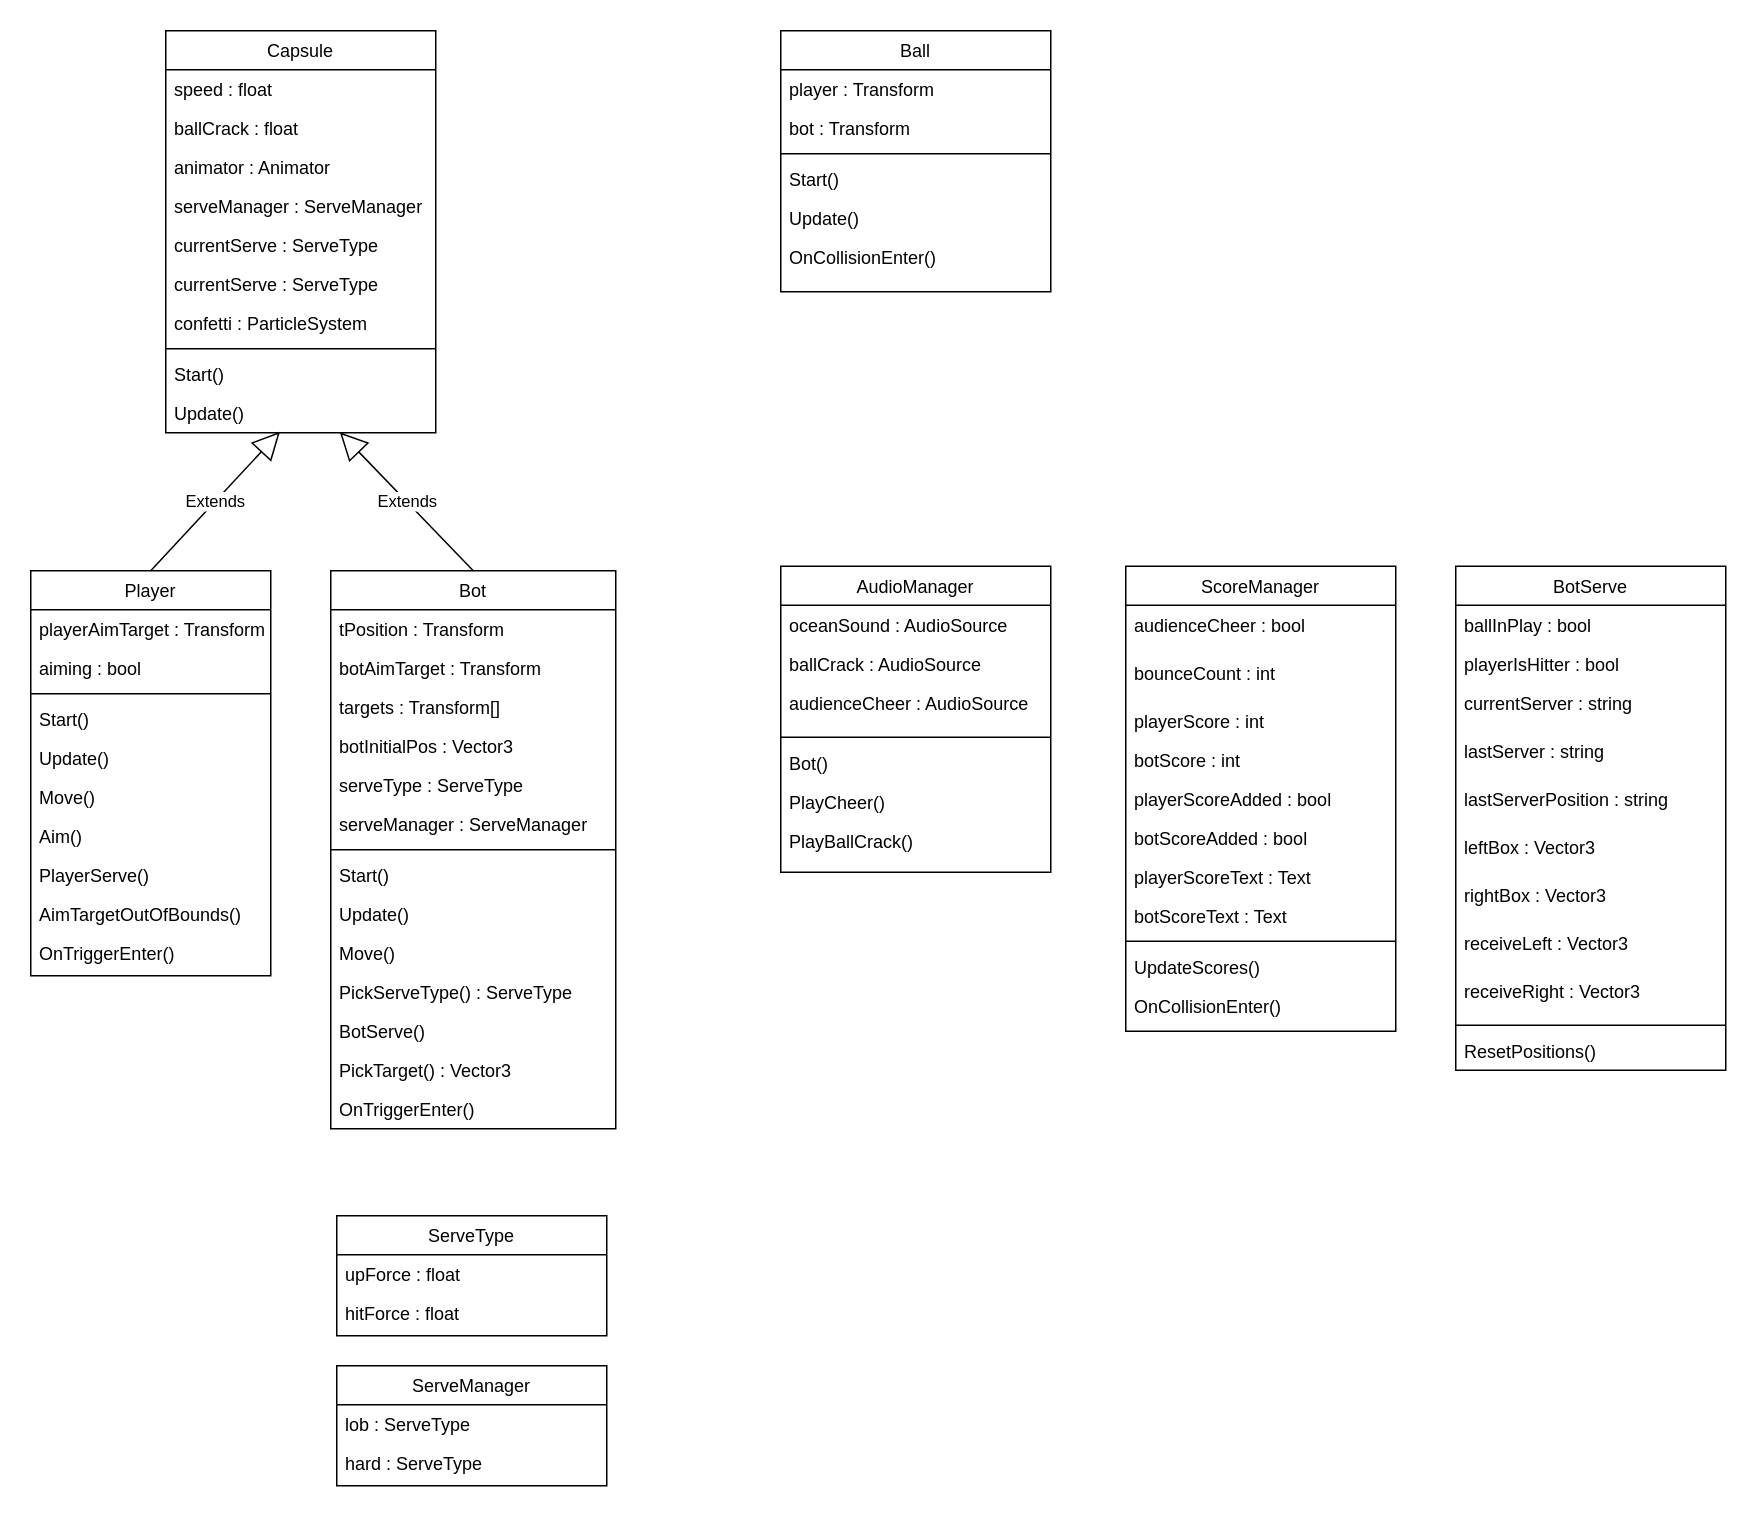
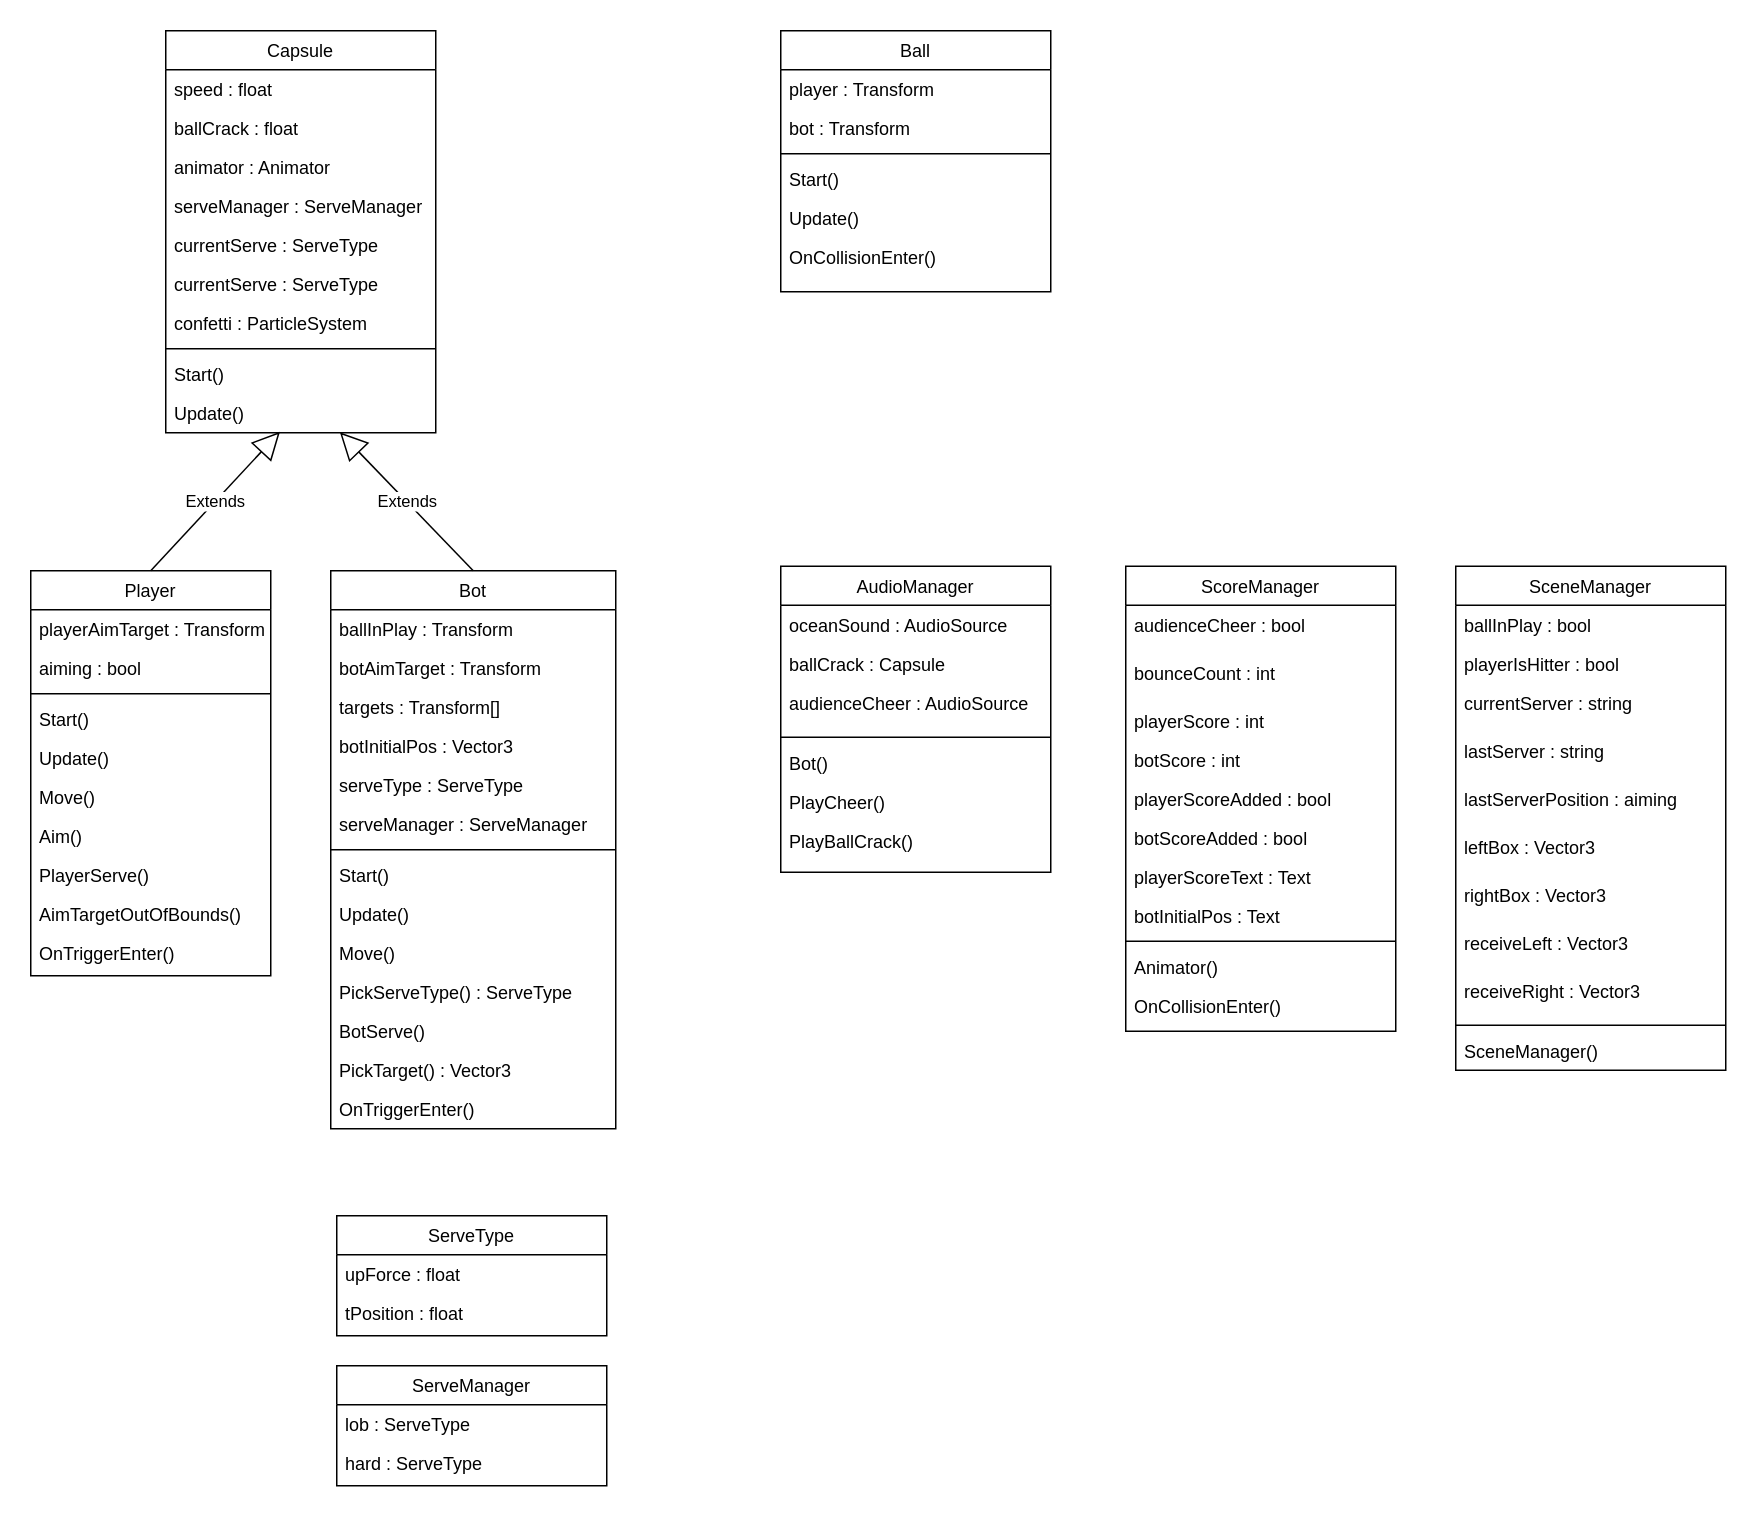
(1590, 587) -> (1590, 587)
(433, 630) -> (436, 630)
(891, 665) -> (871, 665)
(1584, 800) -> (1581, 800)
(1223, 917) -> (1221, 917)
(1205, 968) -> (1182, 968)
(1540, 1052) -> (1535, 1052)
(414, 1314) -> (417, 1314)
